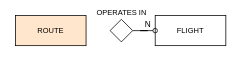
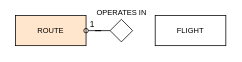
none -> (96, 30)
(145, 30) -> none
